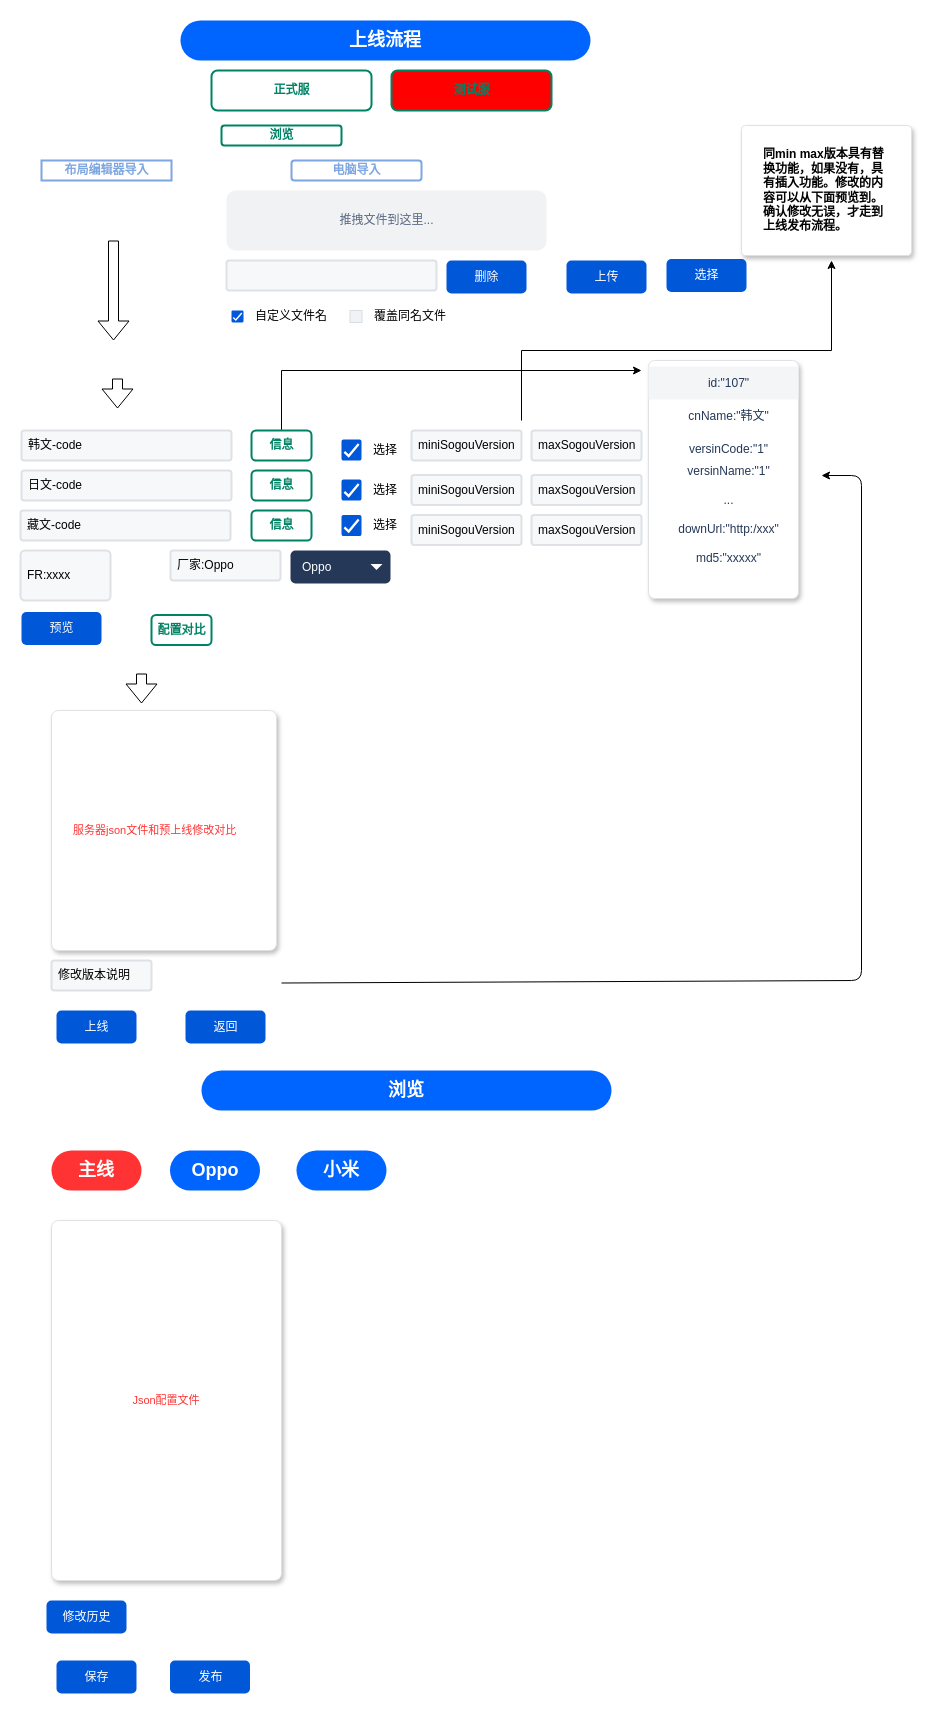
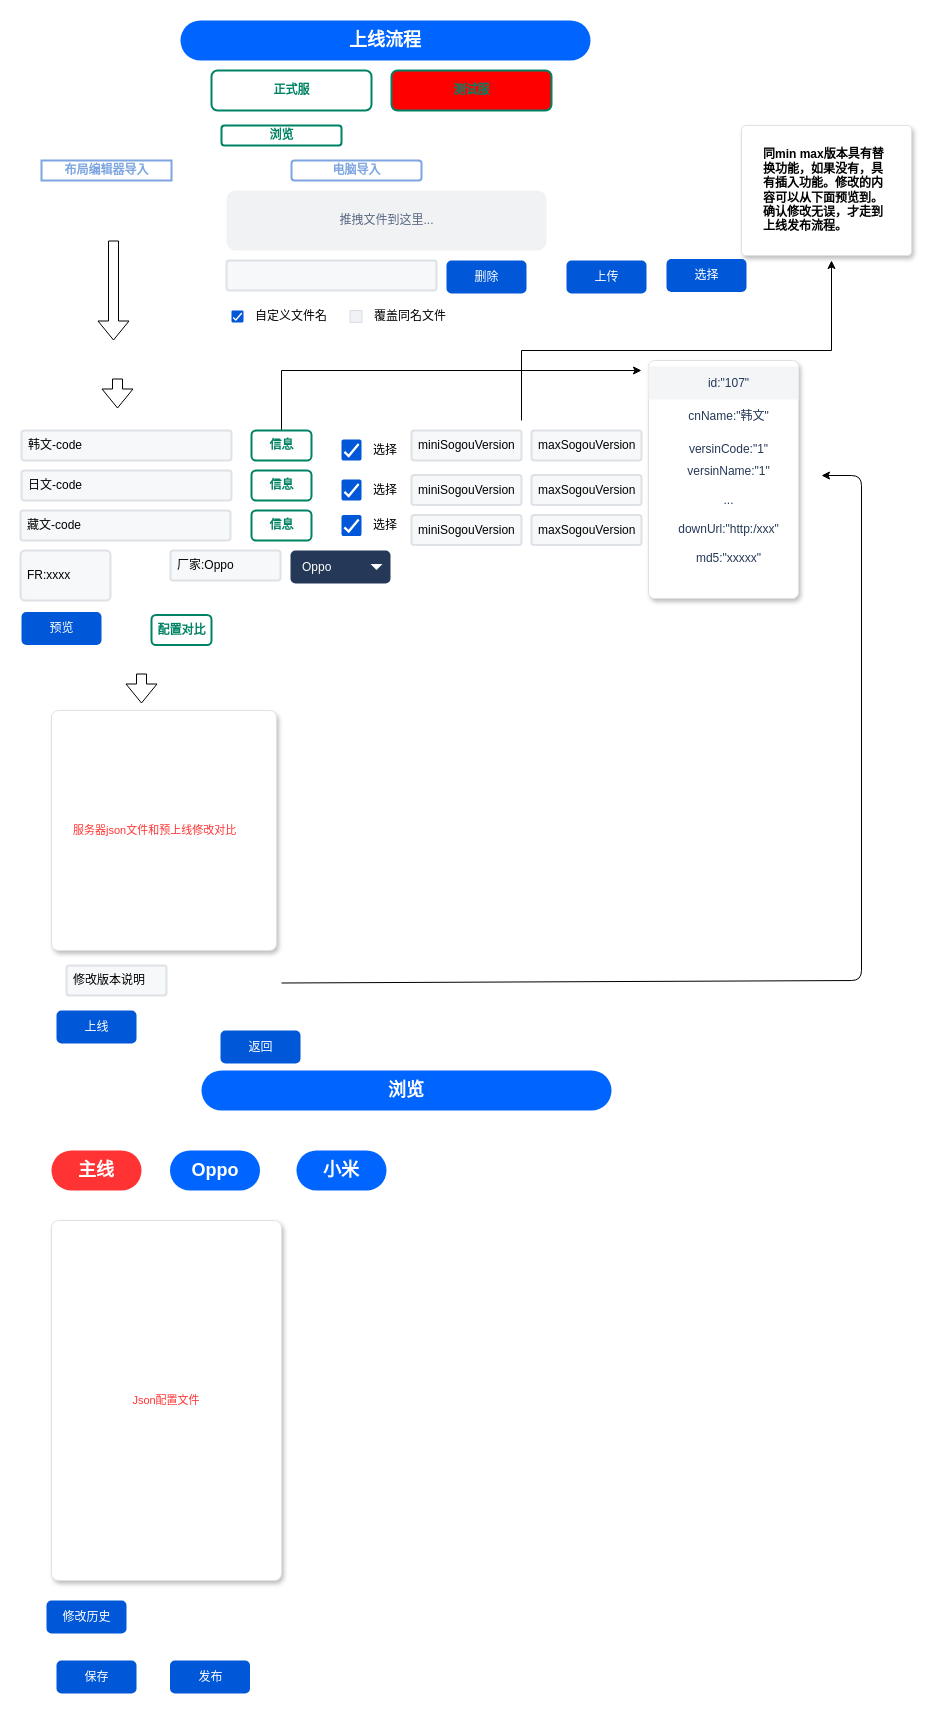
(102, 976) -> (117, 981)
(226, 1027) -> (261, 1047)
